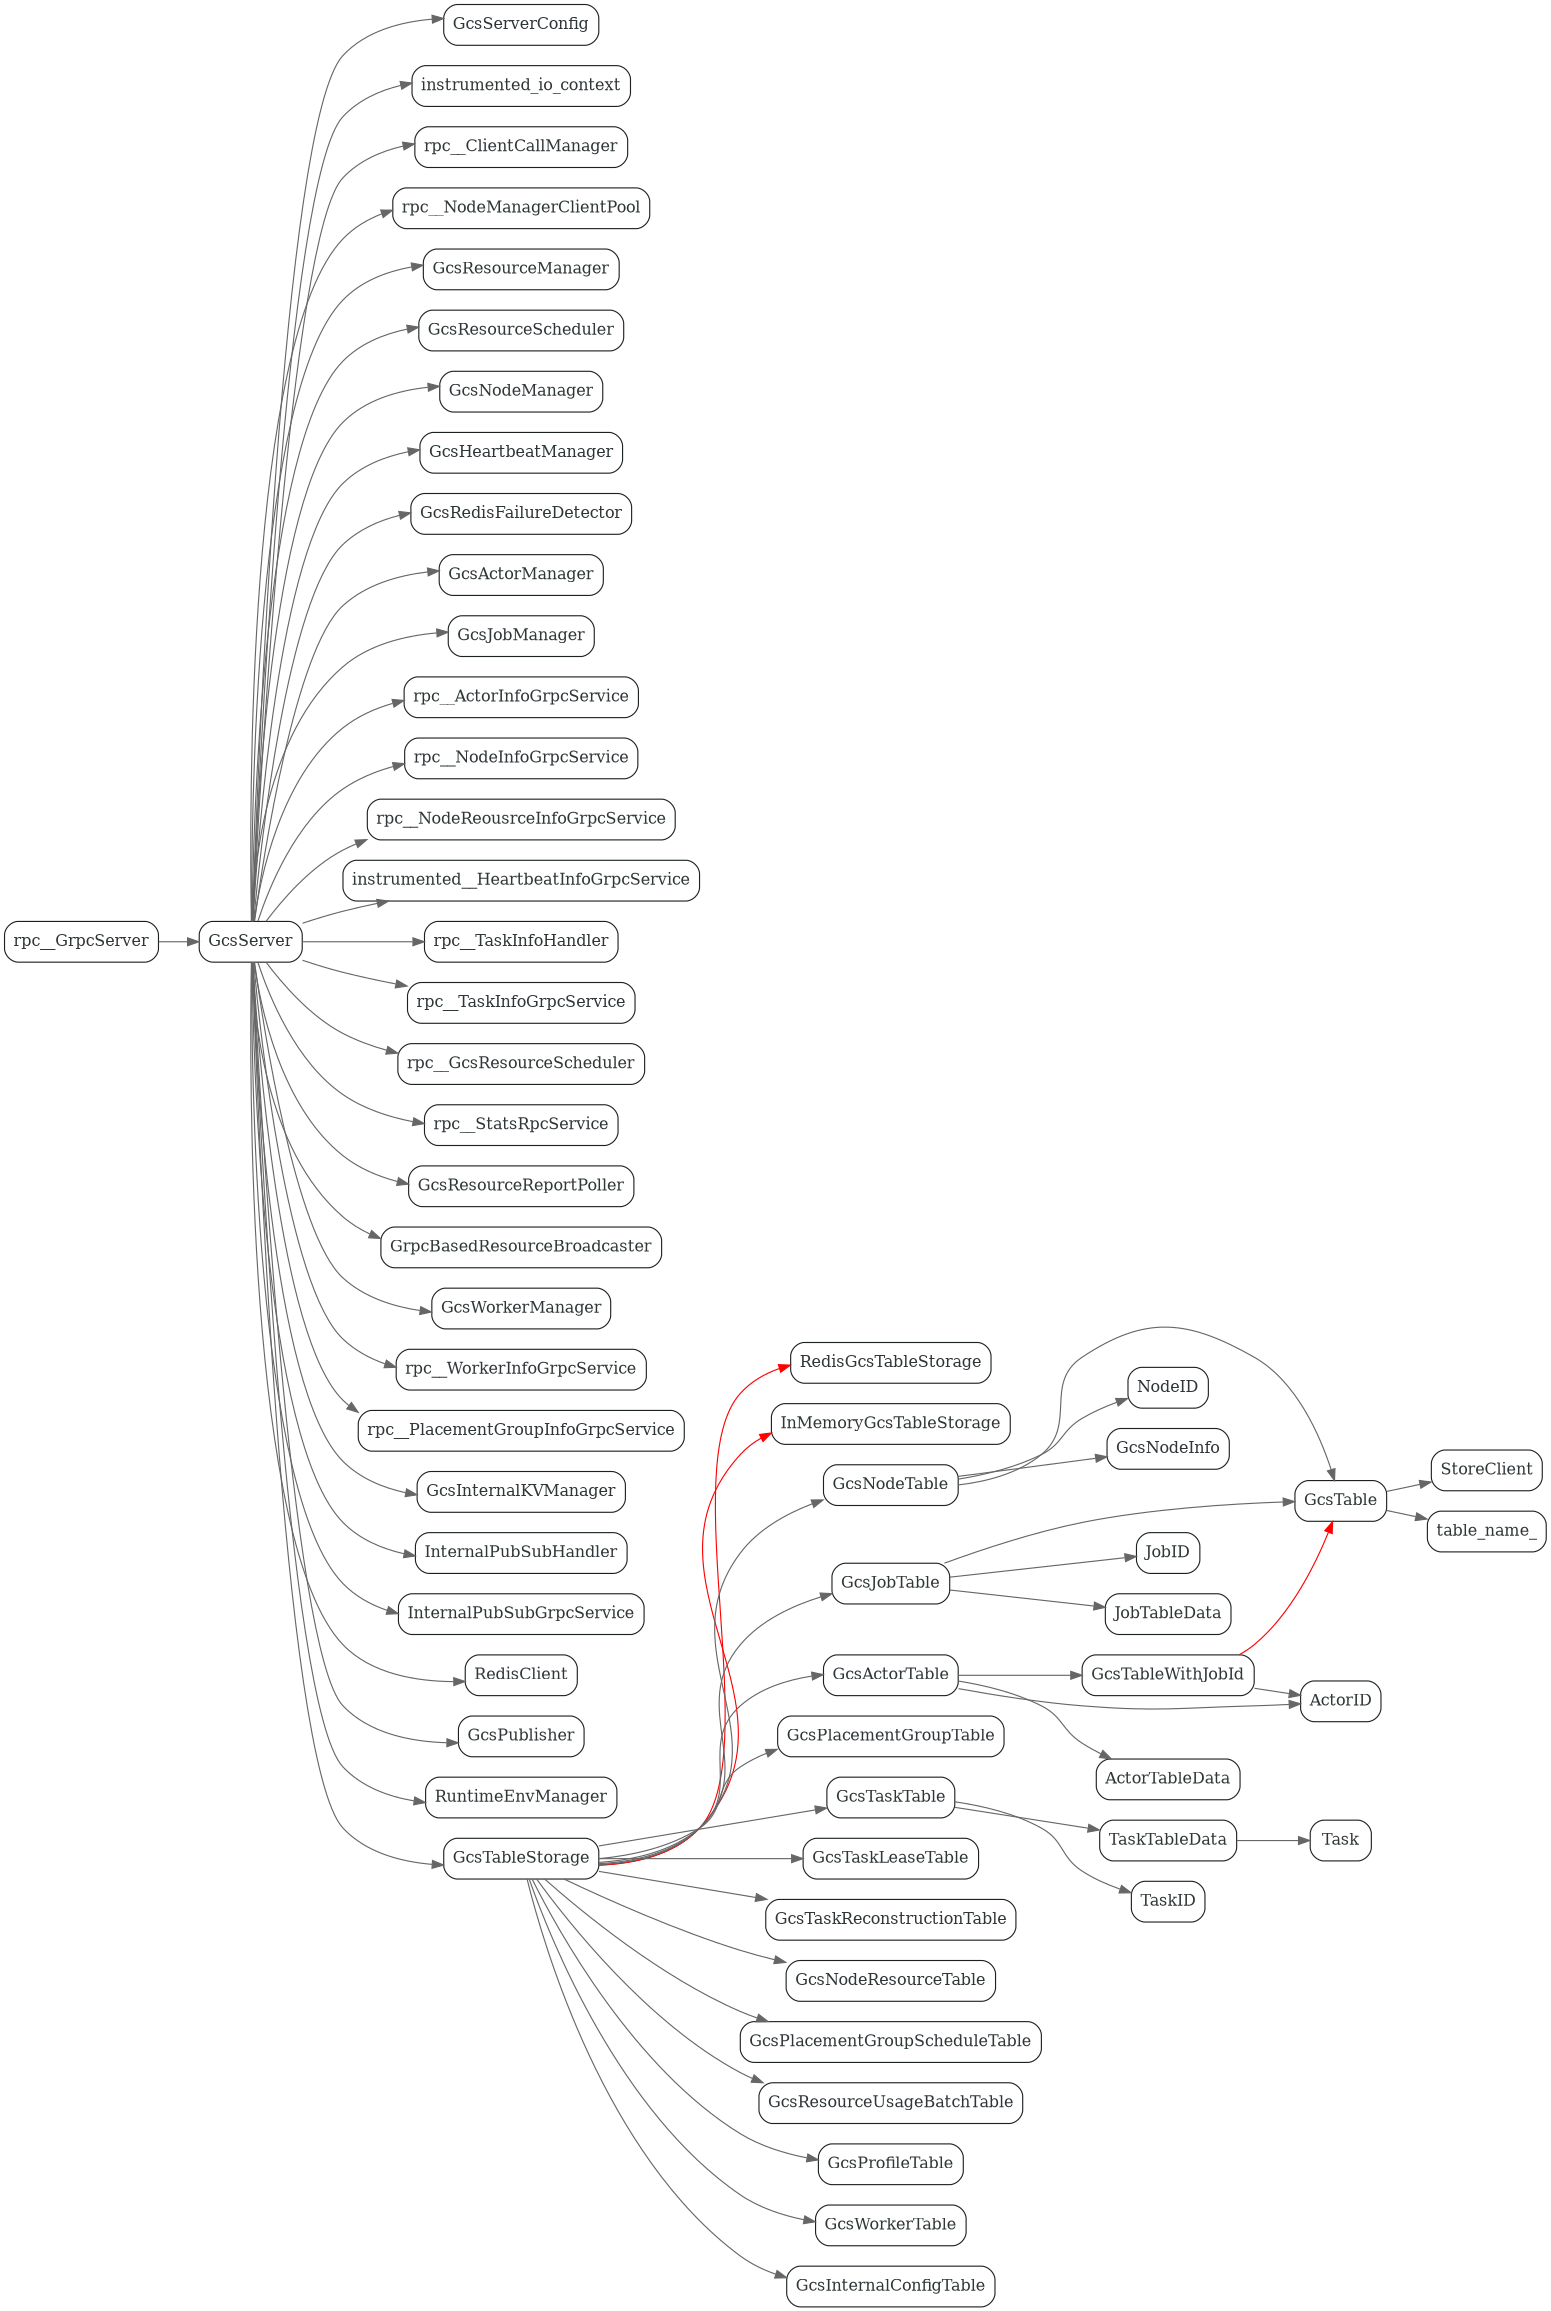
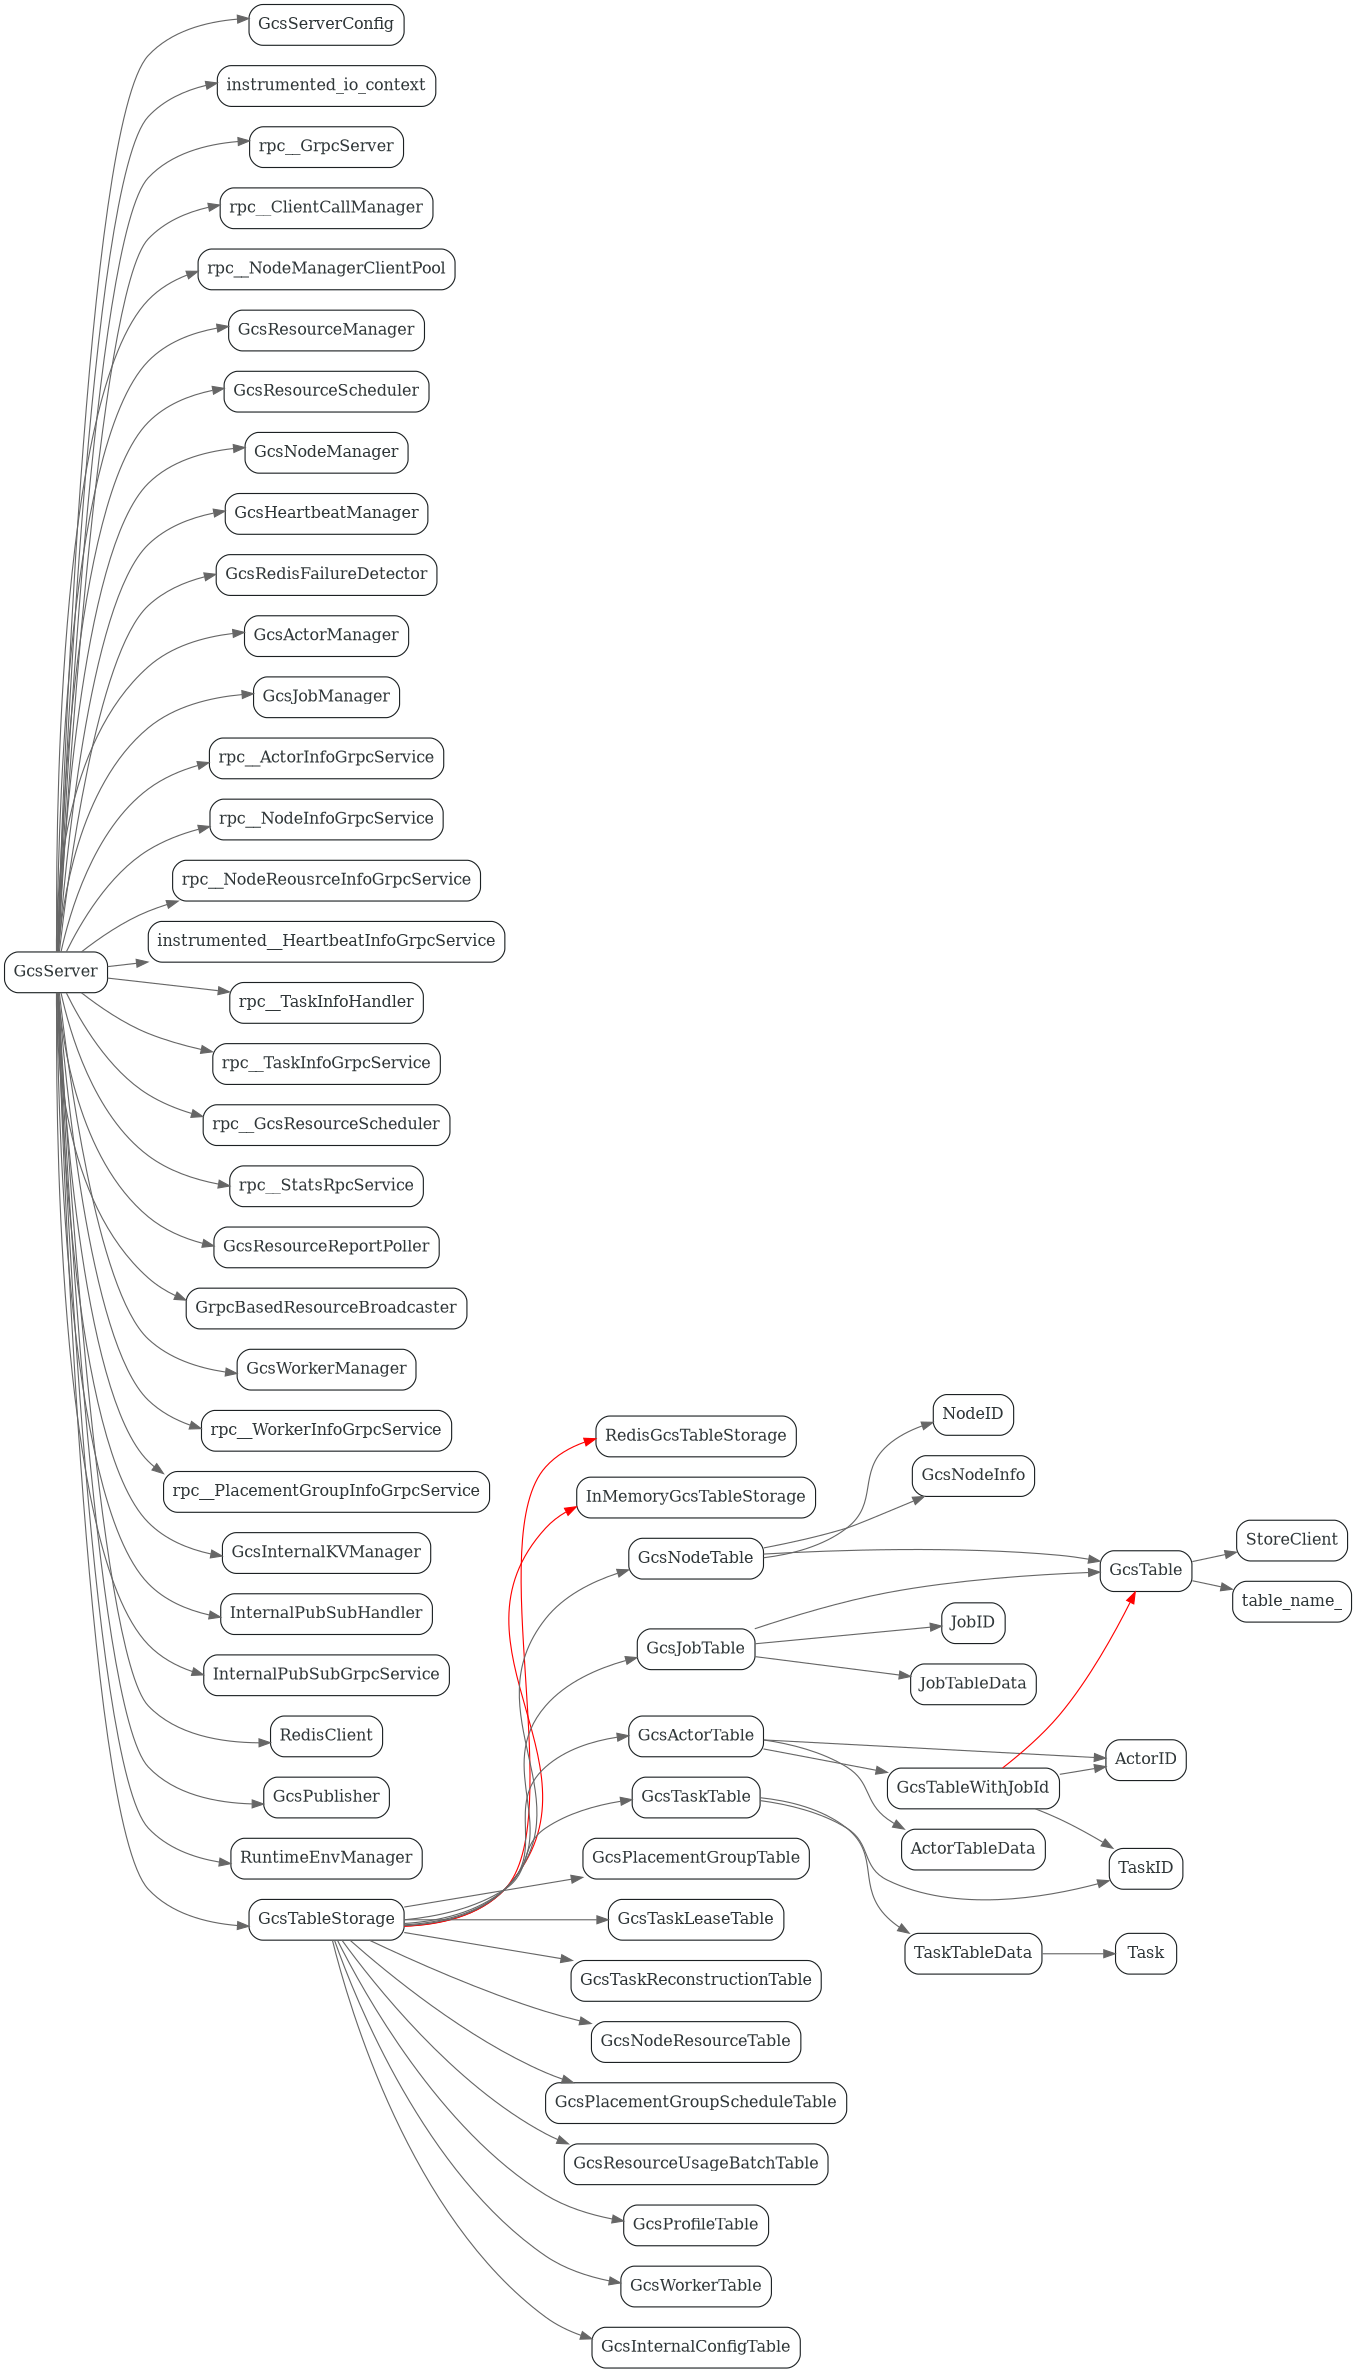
(173, 942) -> (105, 359)
none -> (1070, 1824)
